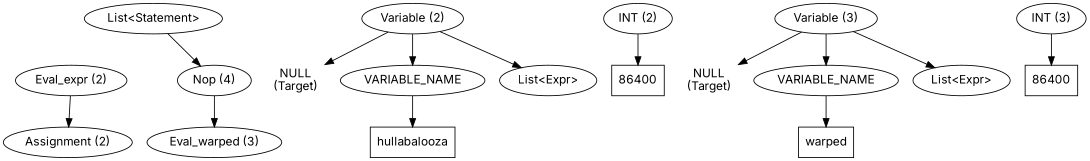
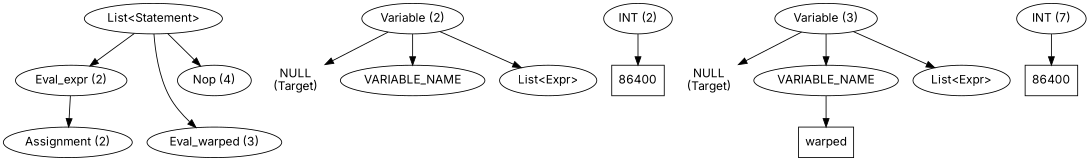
(1051, 19) -> (1051, 19)
none -> (116, 47)
(214, 107) -> (163, 82)
(413, 142) -> none
